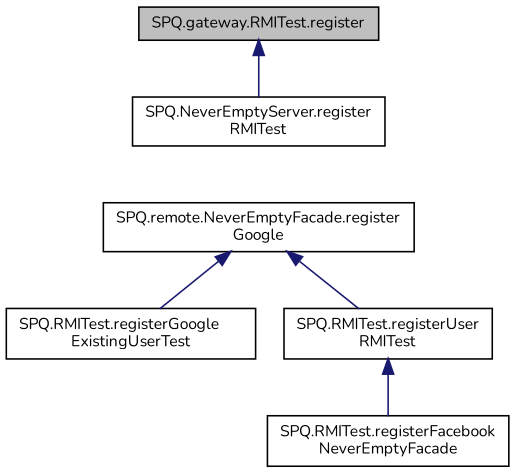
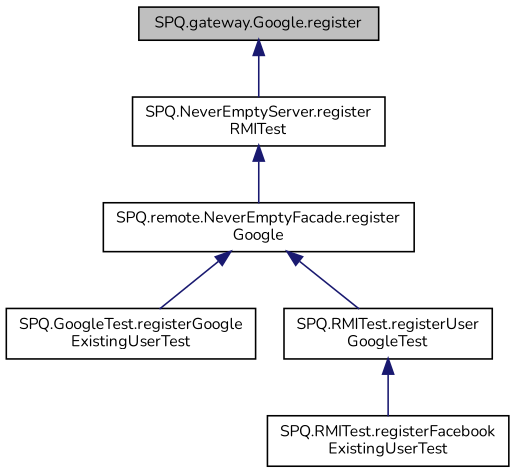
(259, 24) -> (259, 24)
none -> (259, 182)
(131, 334) -> (131, 334)
(388, 334) -> (388, 334)
(388, 441) -> (388, 441)
